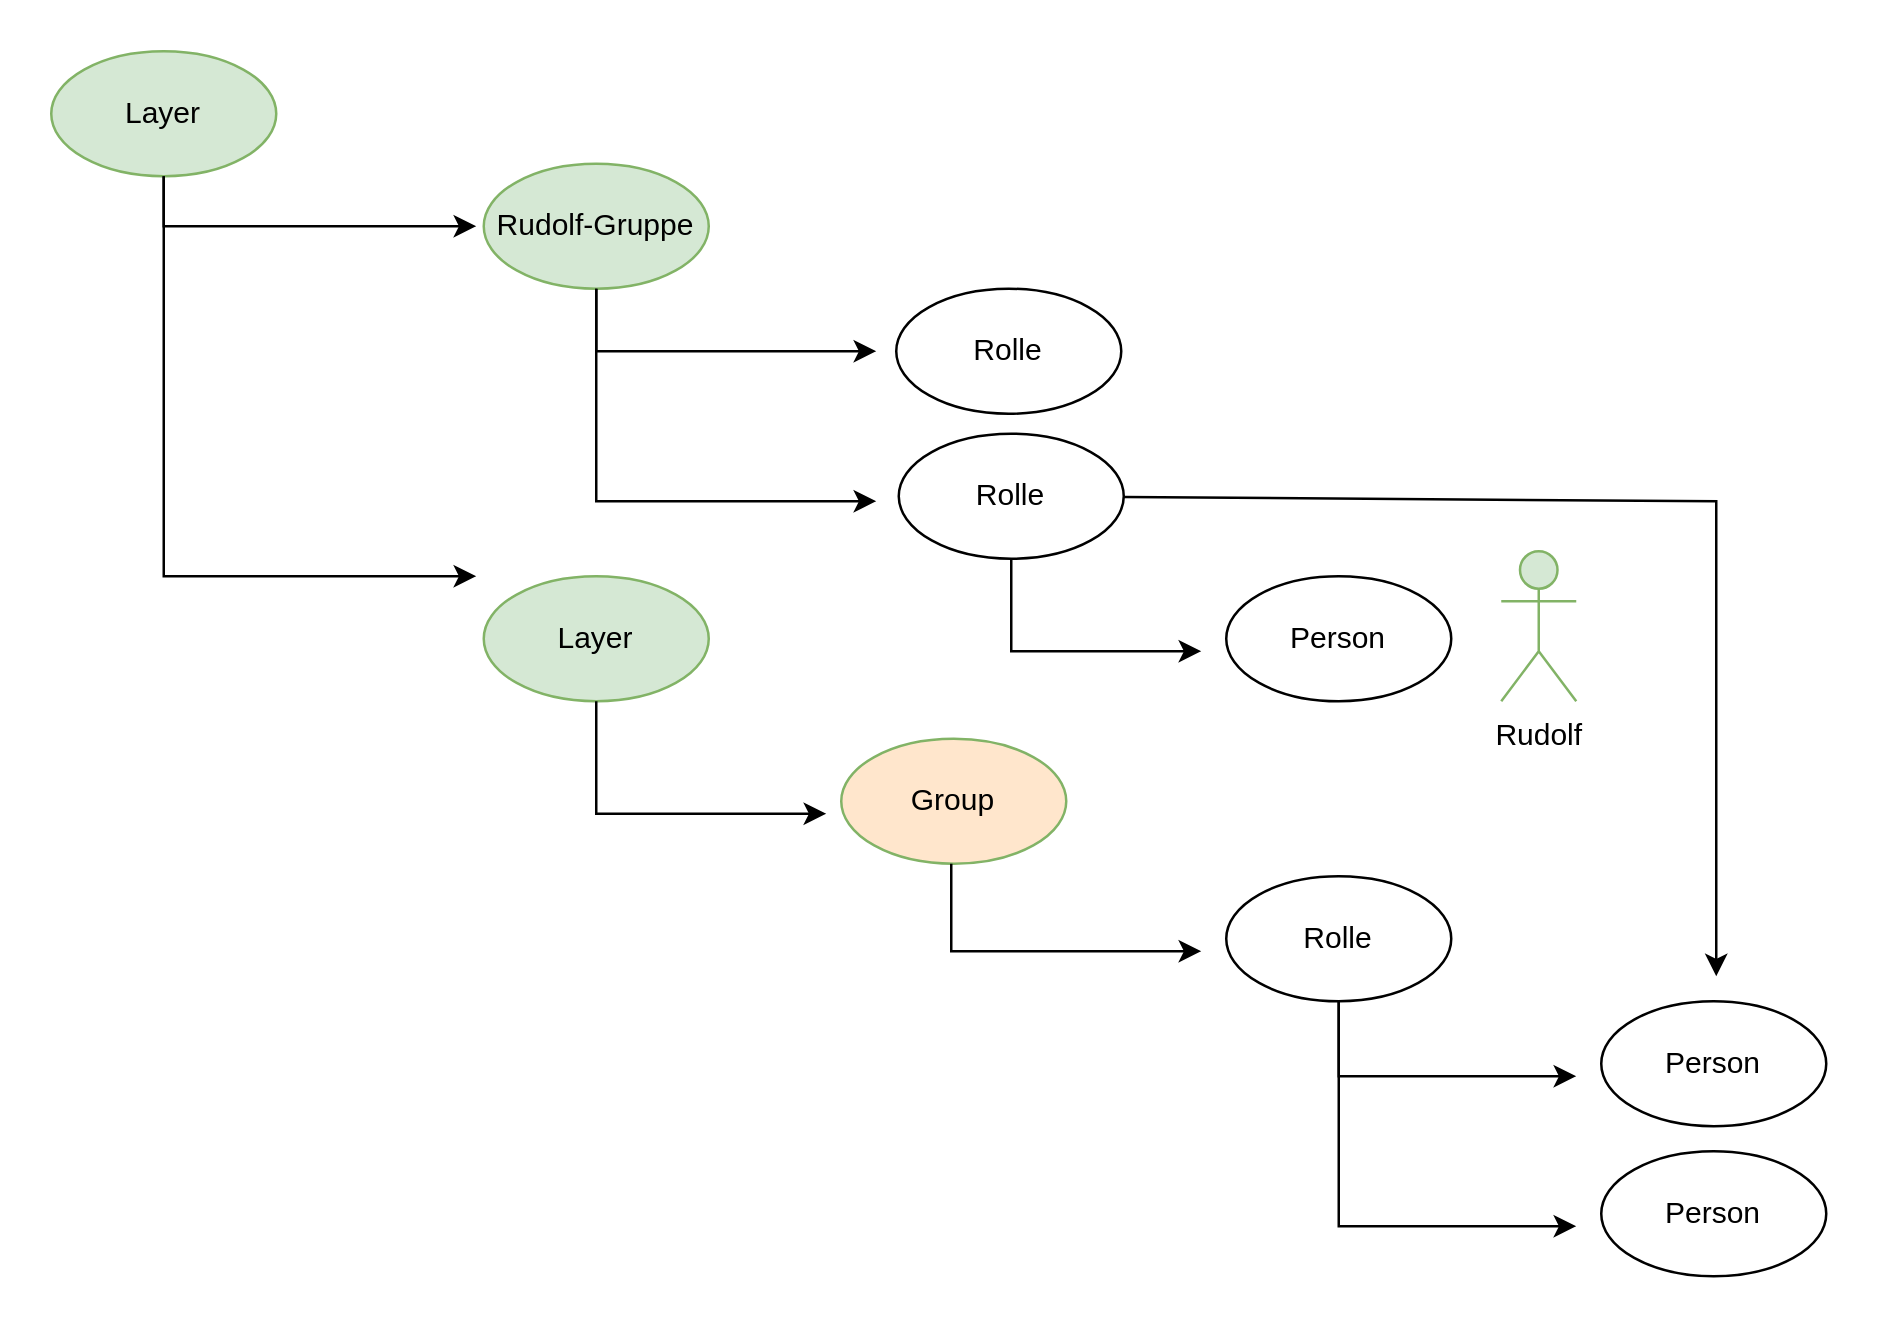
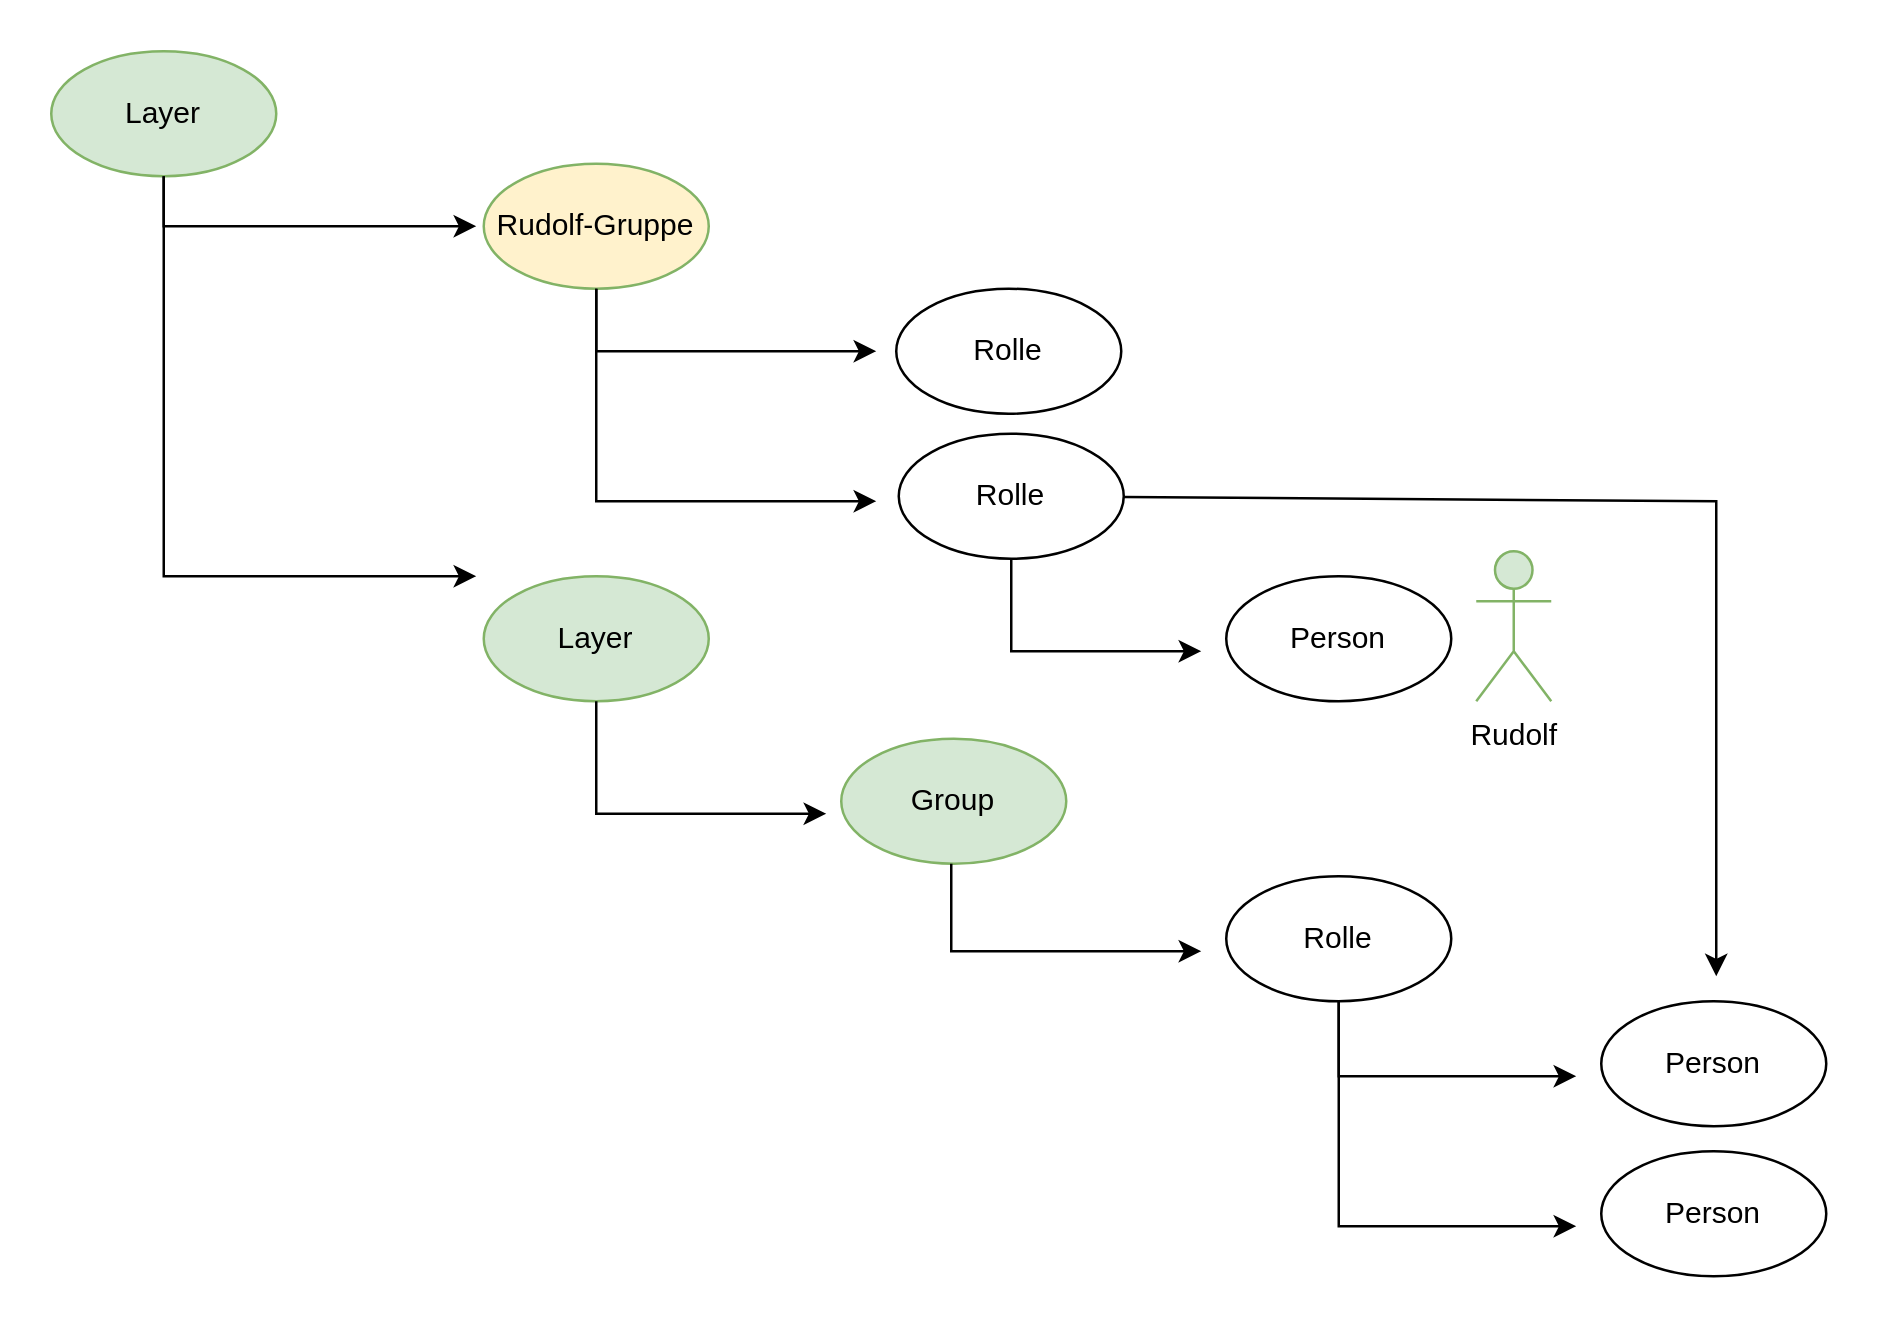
(596, 226) -> (596, 226)
(1539, 626) -> (1514, 626)
(954, 801) -> (954, 801)
